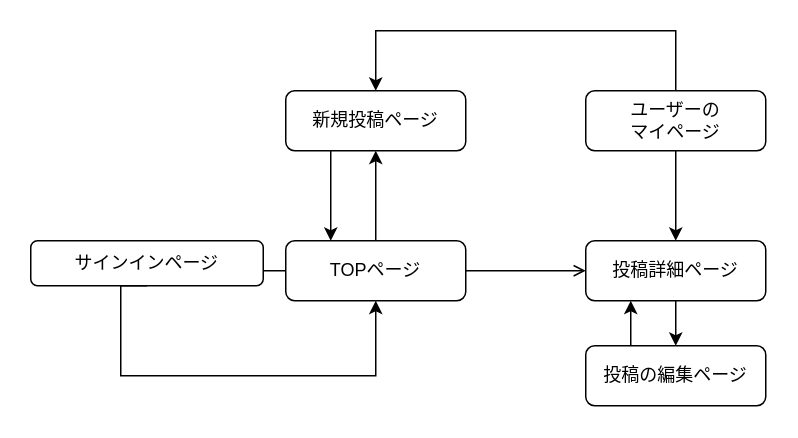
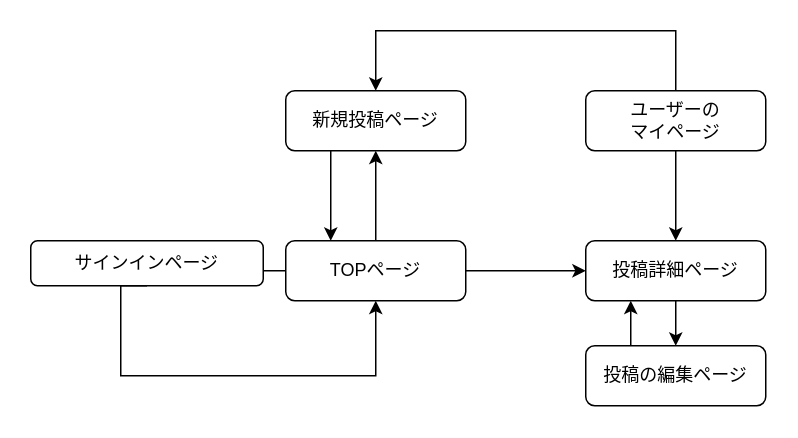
(576, 271) -> (574, 271)
